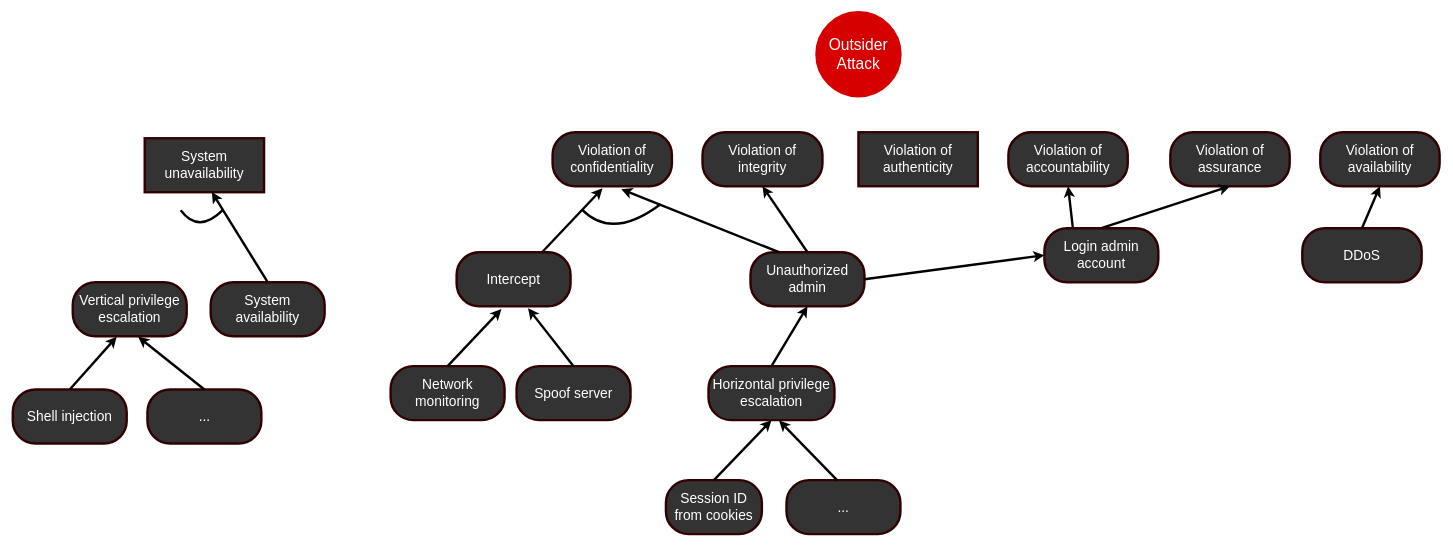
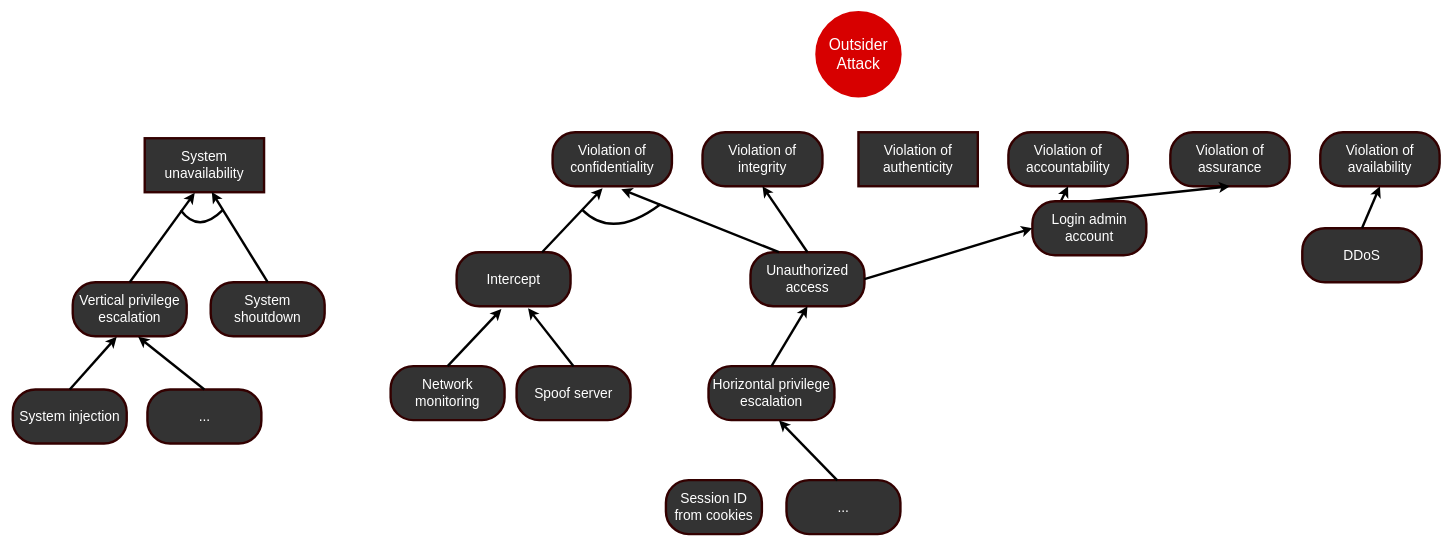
none -> (159, 241)
(1101, 255) -> (1089, 228)
(807, 279) -> (807, 279)
(267, 309) -> (267, 309)
(69, 417) -> (69, 417)
(740, 453) -> none
